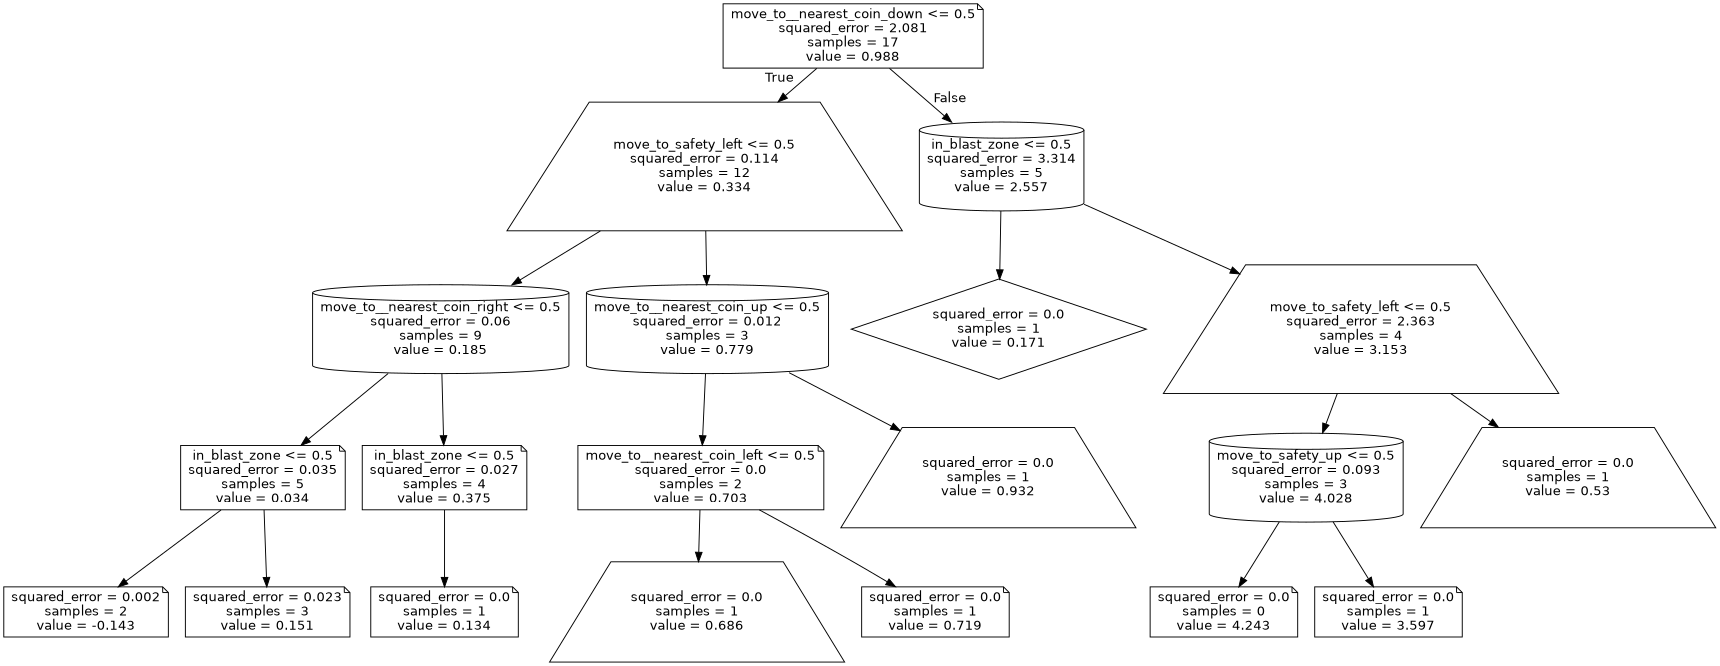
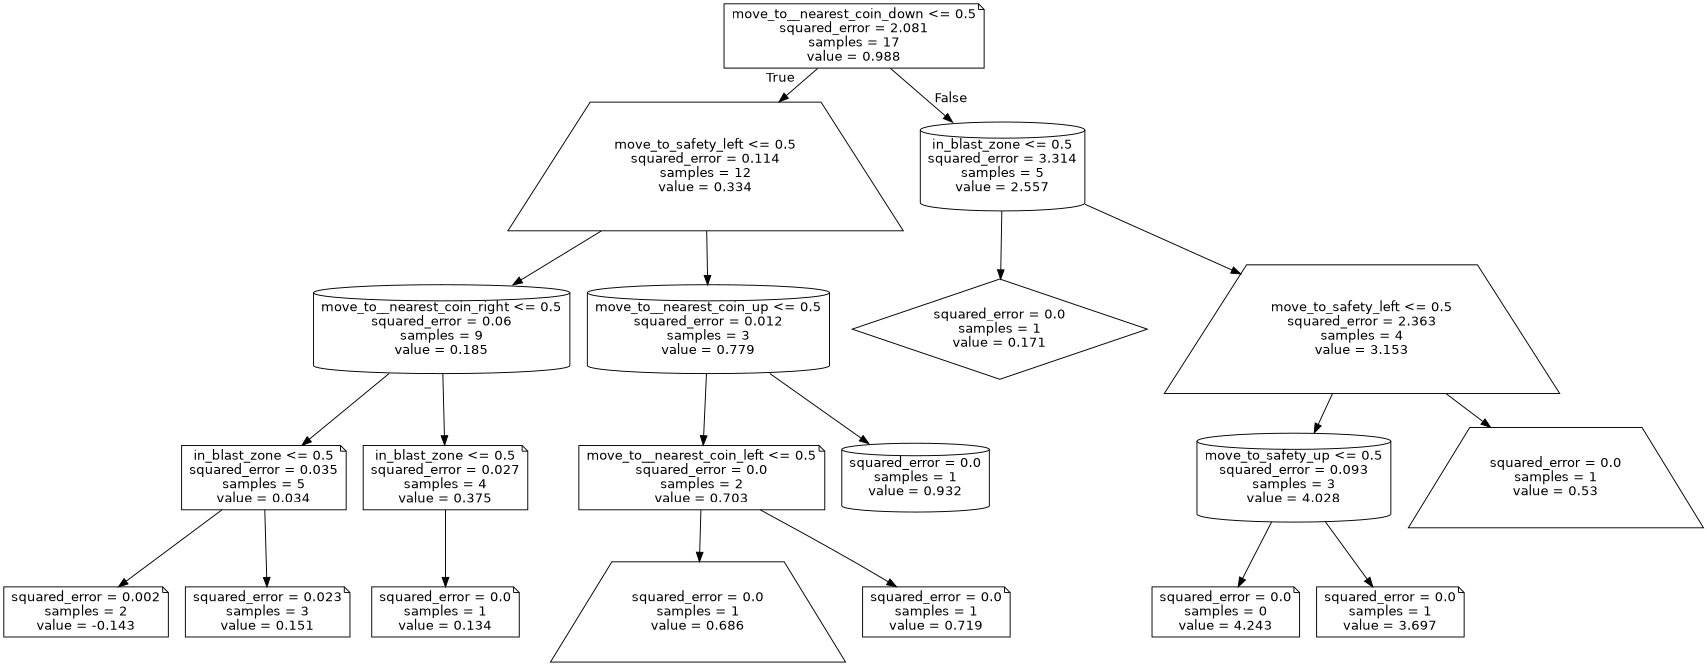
(988, 478) -> (916, 478)
(1388, 612) -> (1390, 612)
